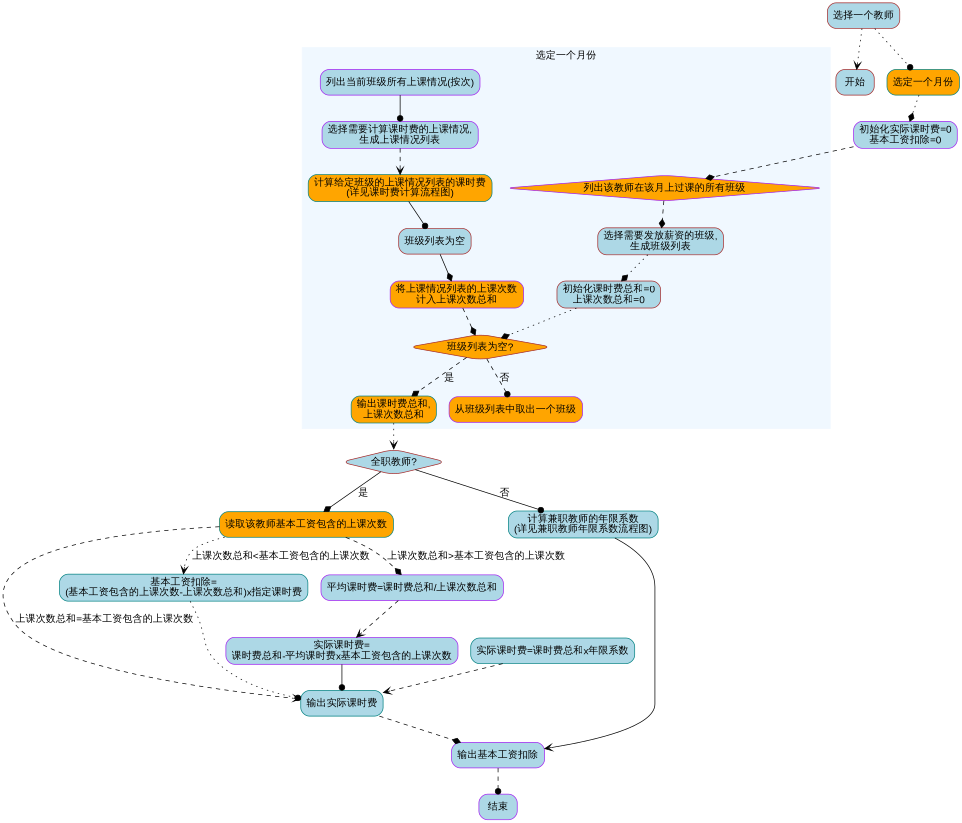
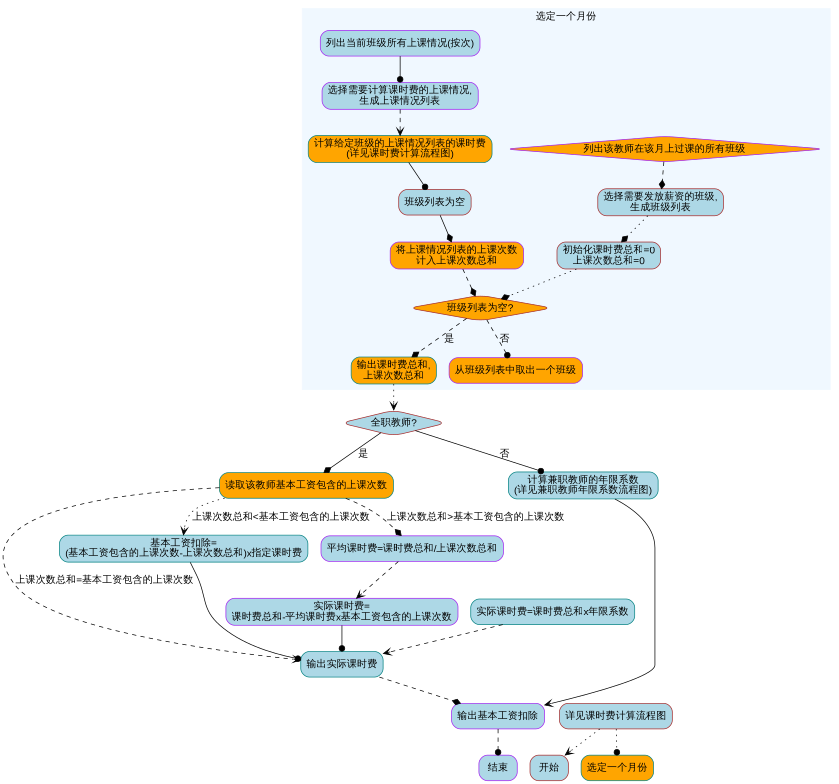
(864, 16) -> (616, 716)
(905, 135) -> none
(224, 668) -> (225, 629)
